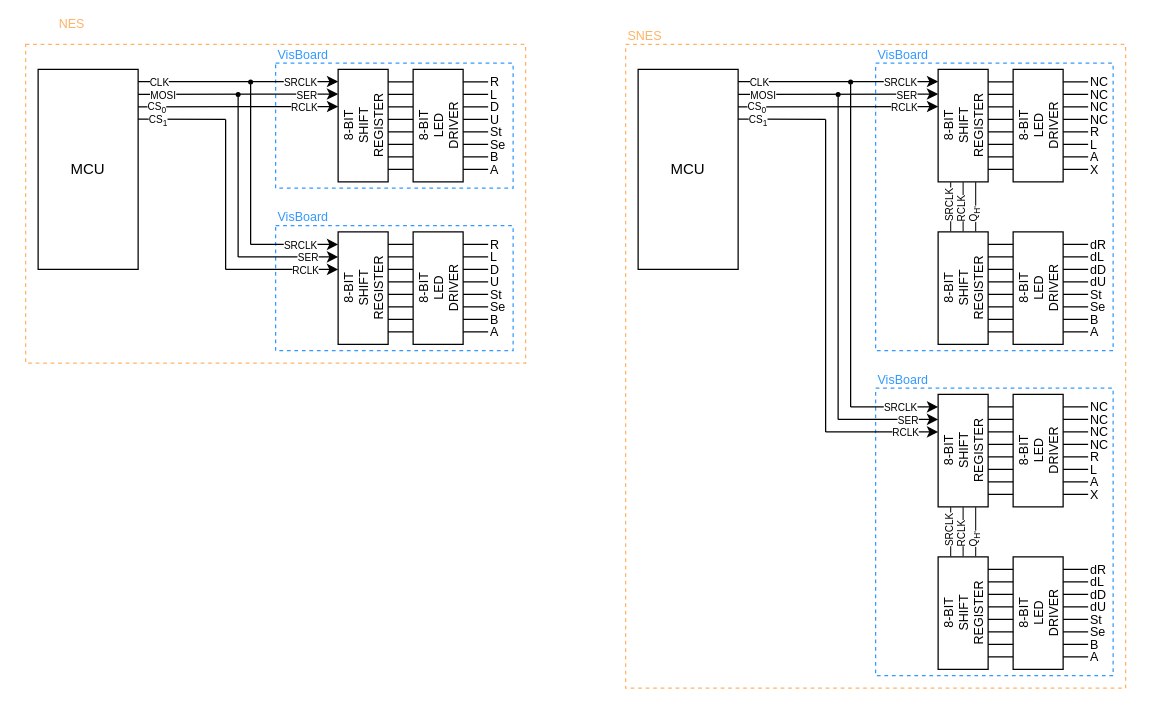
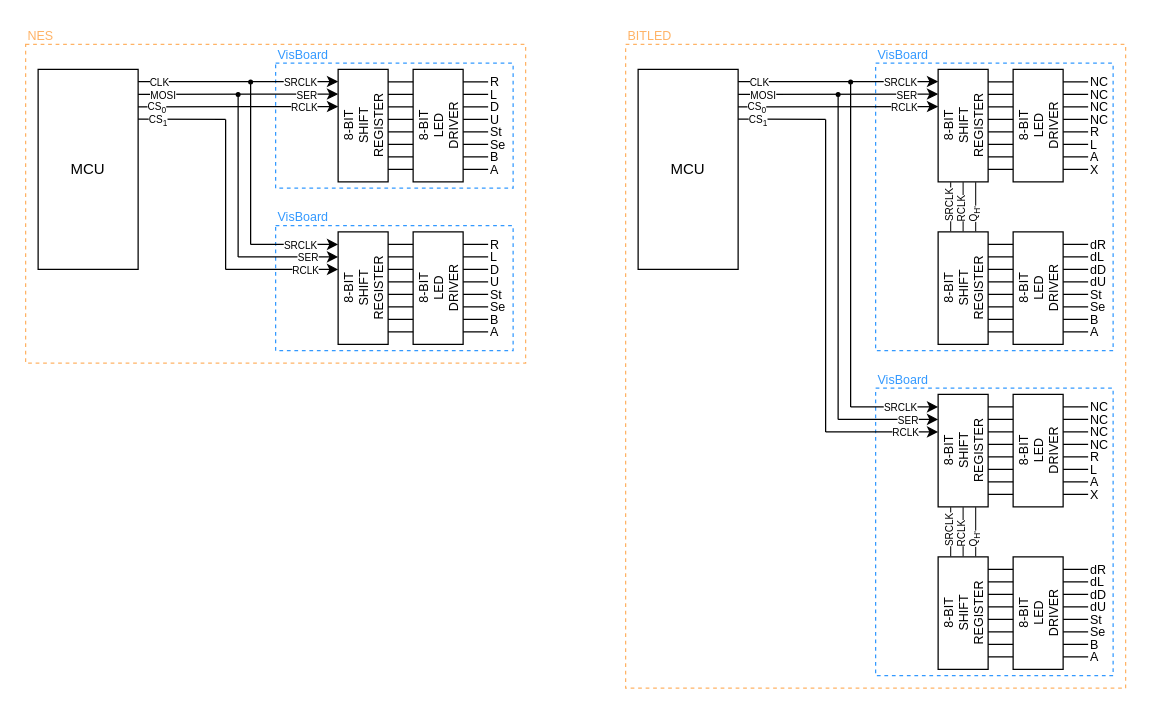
(123, 23) -> (91, 35)
(642, 36) -> (649, 36)
